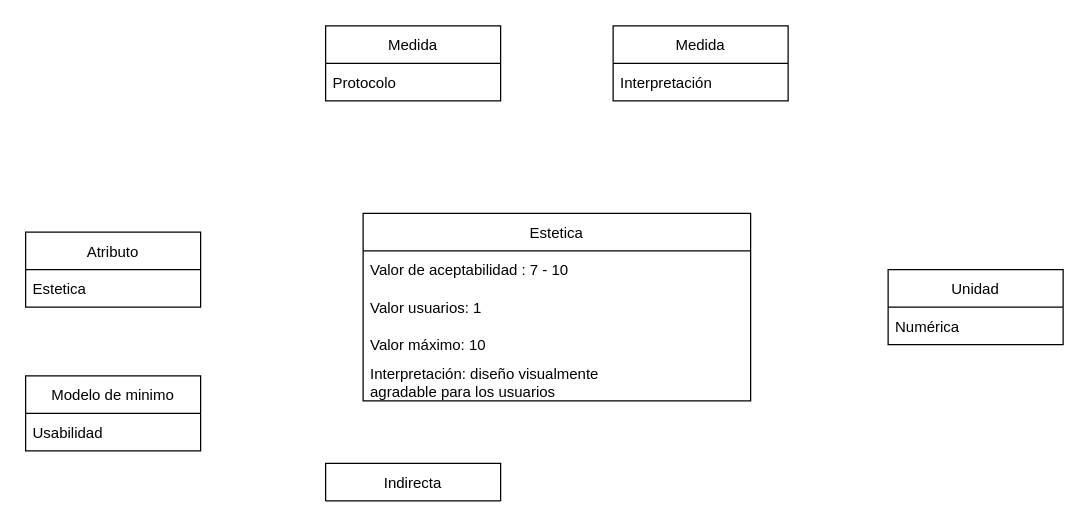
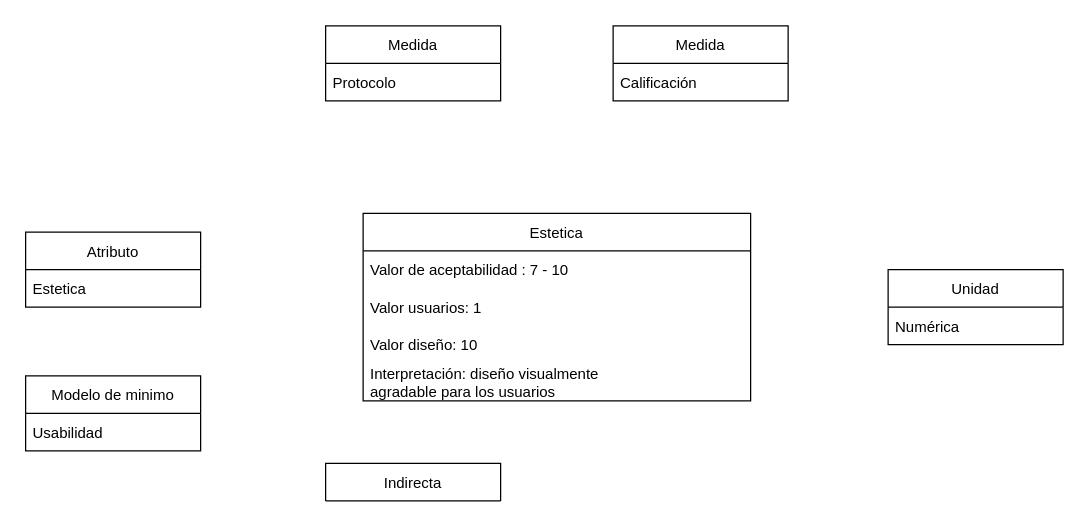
(677, 83) -> (663, 83)
(427, 345) -> (427, 345)
